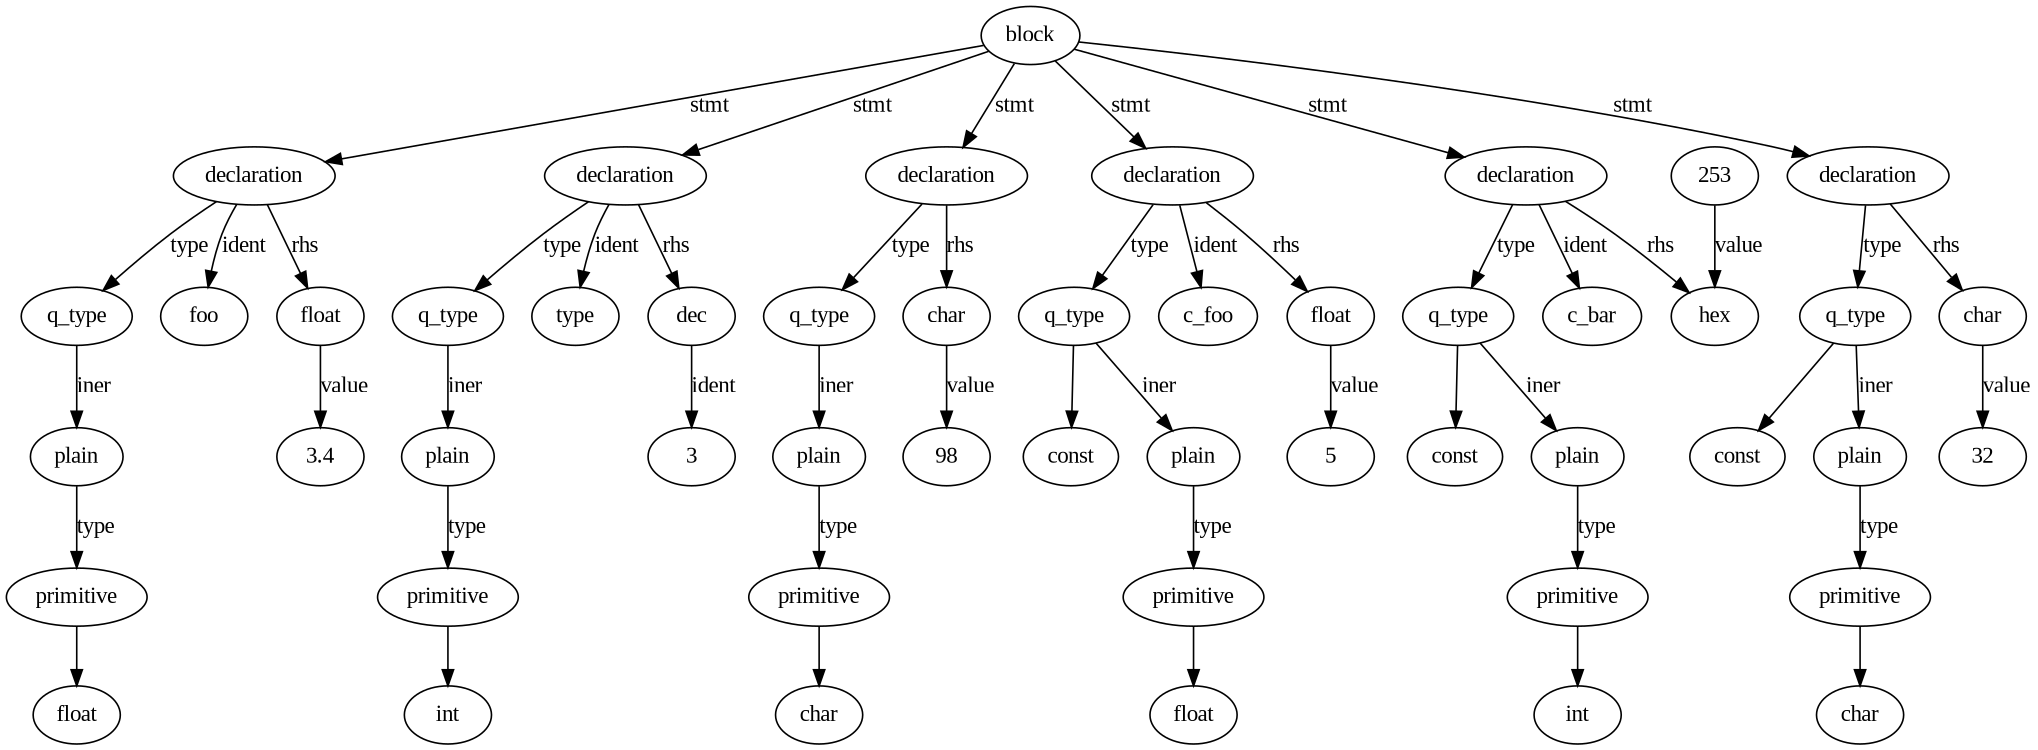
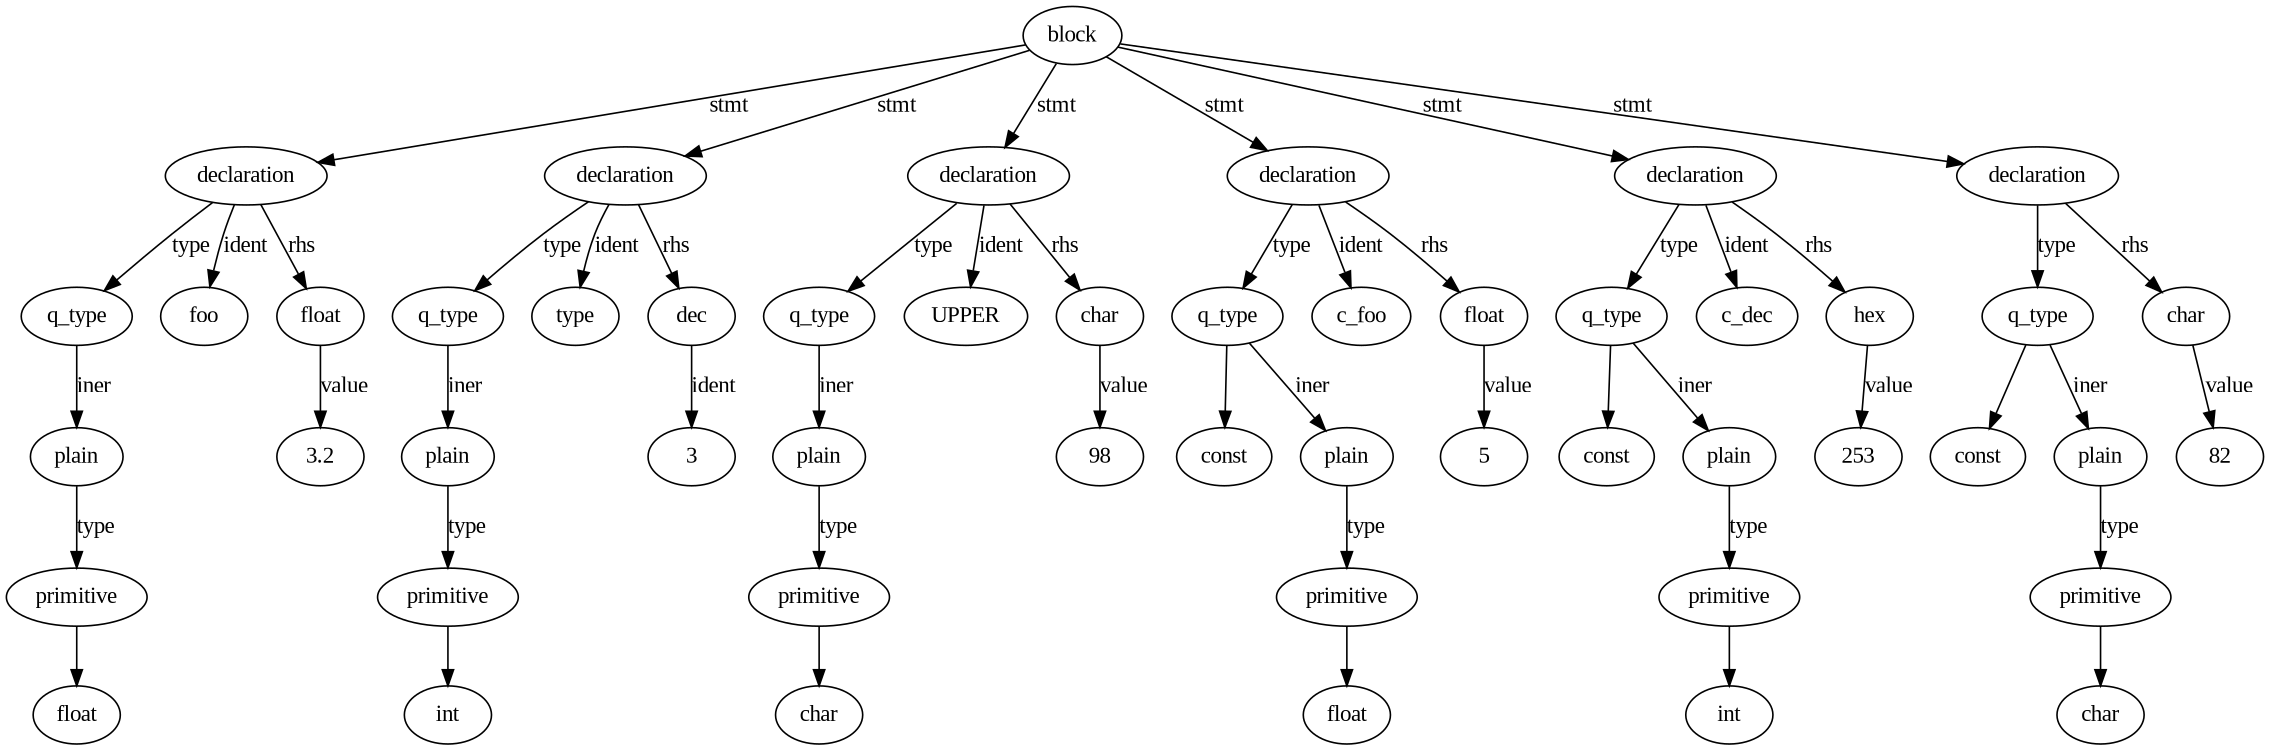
(1715, 238) -> (1865, 378)
none -> (966, 316)
(1592, 316) -> (1747, 316)
(320, 457) -> (320, 457)
(1983, 457) -> (2220, 457)
